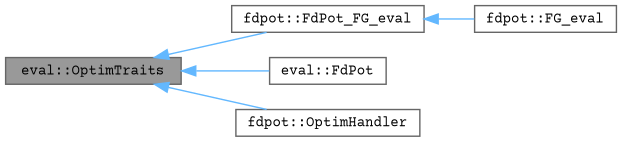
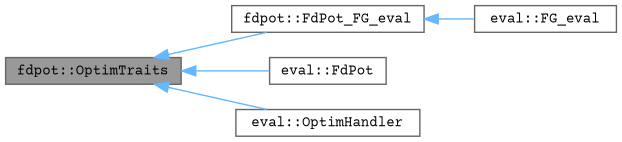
(546, 19) -> (546, 19)
(93, 71) -> (93, 71)
(328, 123) -> (328, 123)
